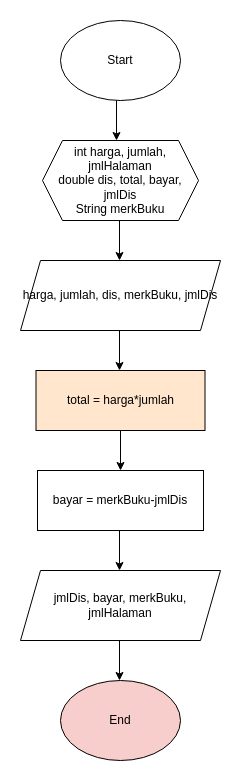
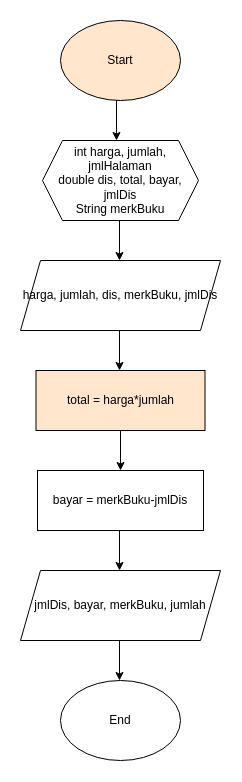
(121, 61) -> (121, 61)
(121, 606) -> (121, 606)
(121, 721) -> (121, 721)
